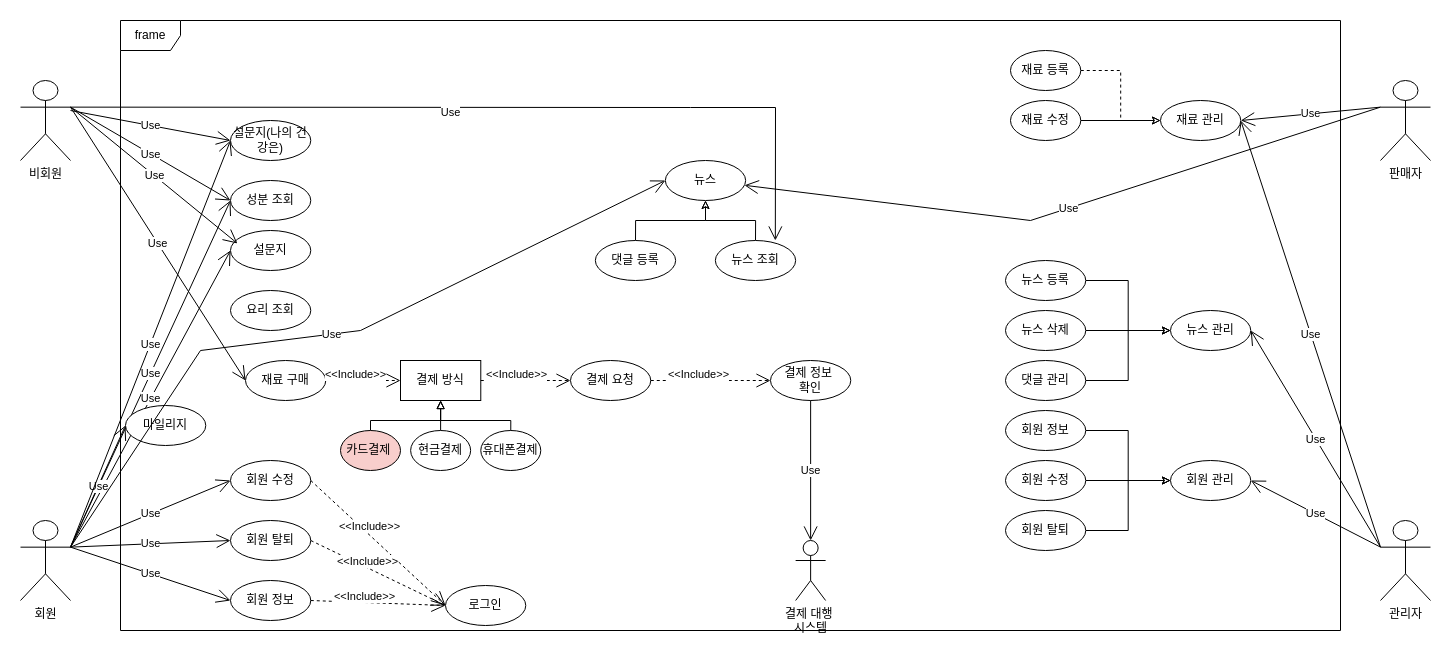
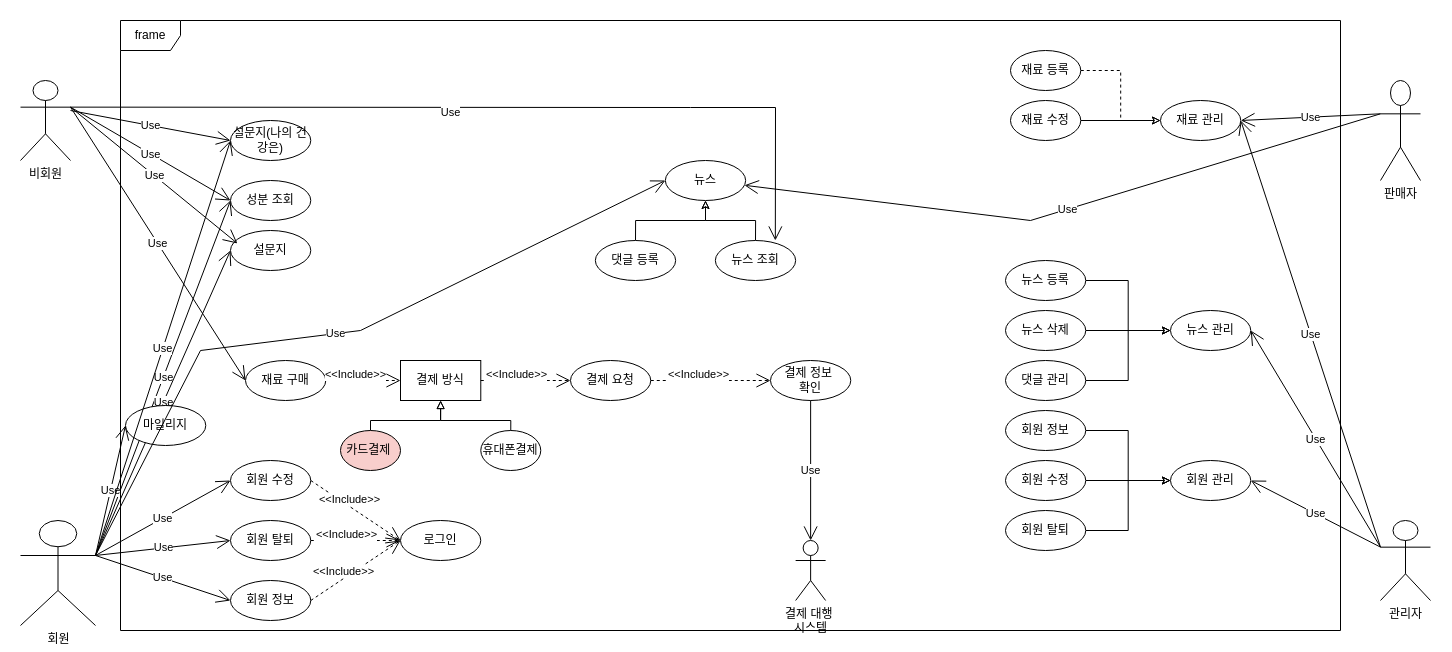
(1406, 121) -> (1401, 131)
(271, 311) -> none
(441, 427) -> none
(441, 451) -> none
(46, 561) -> (58, 573)
(486, 606) -> (441, 541)
